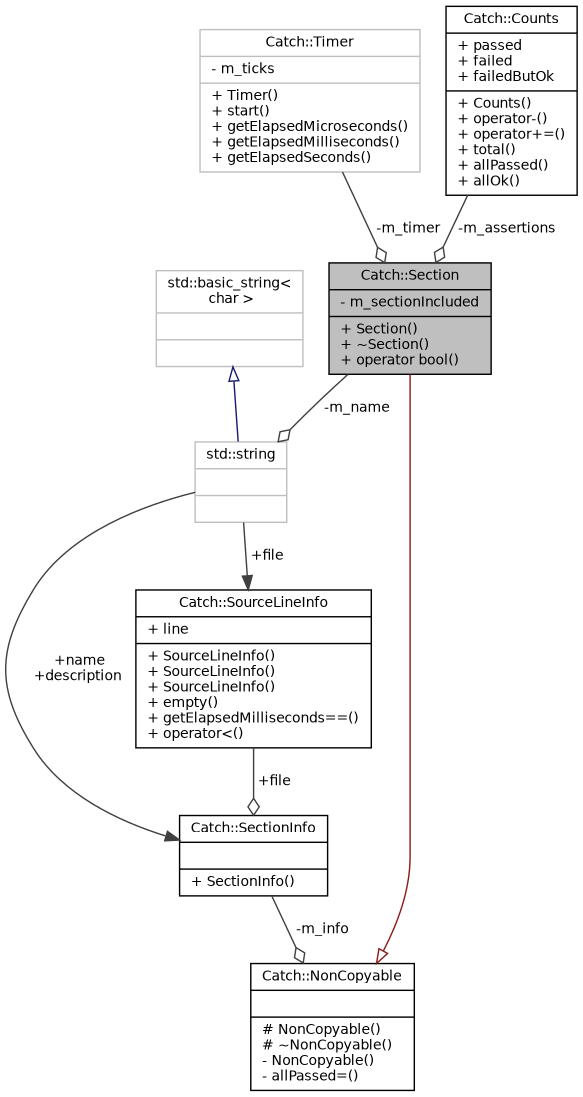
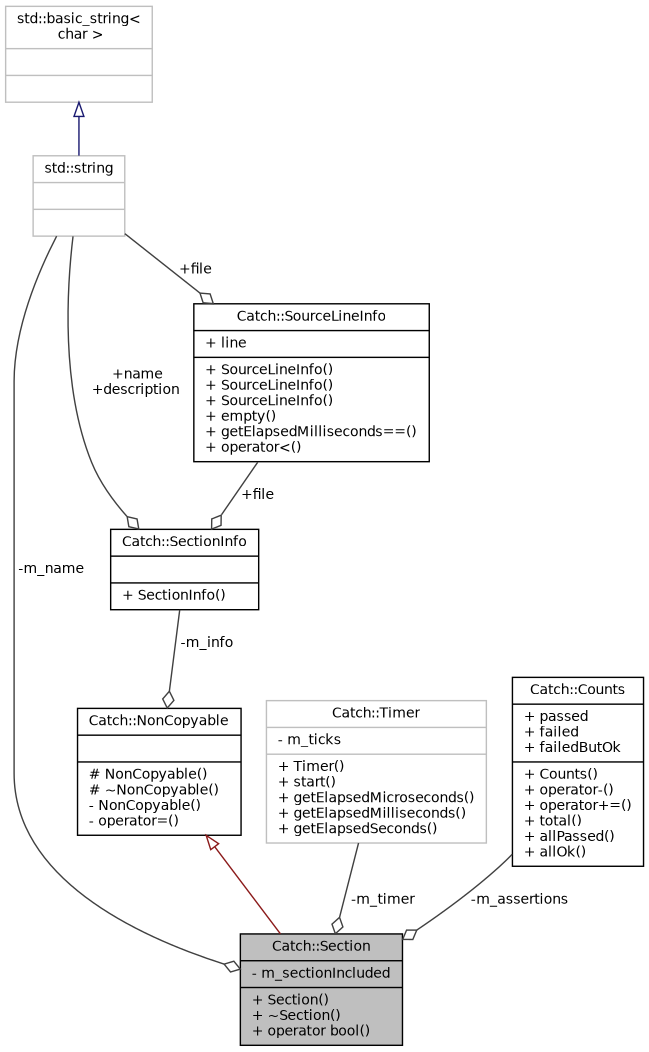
(319, 402) -> (14, 652)
(245, 549) -> (162, 263)
(7, 653) -> (72, 383)
(311, 1076) -> (134, 821)
